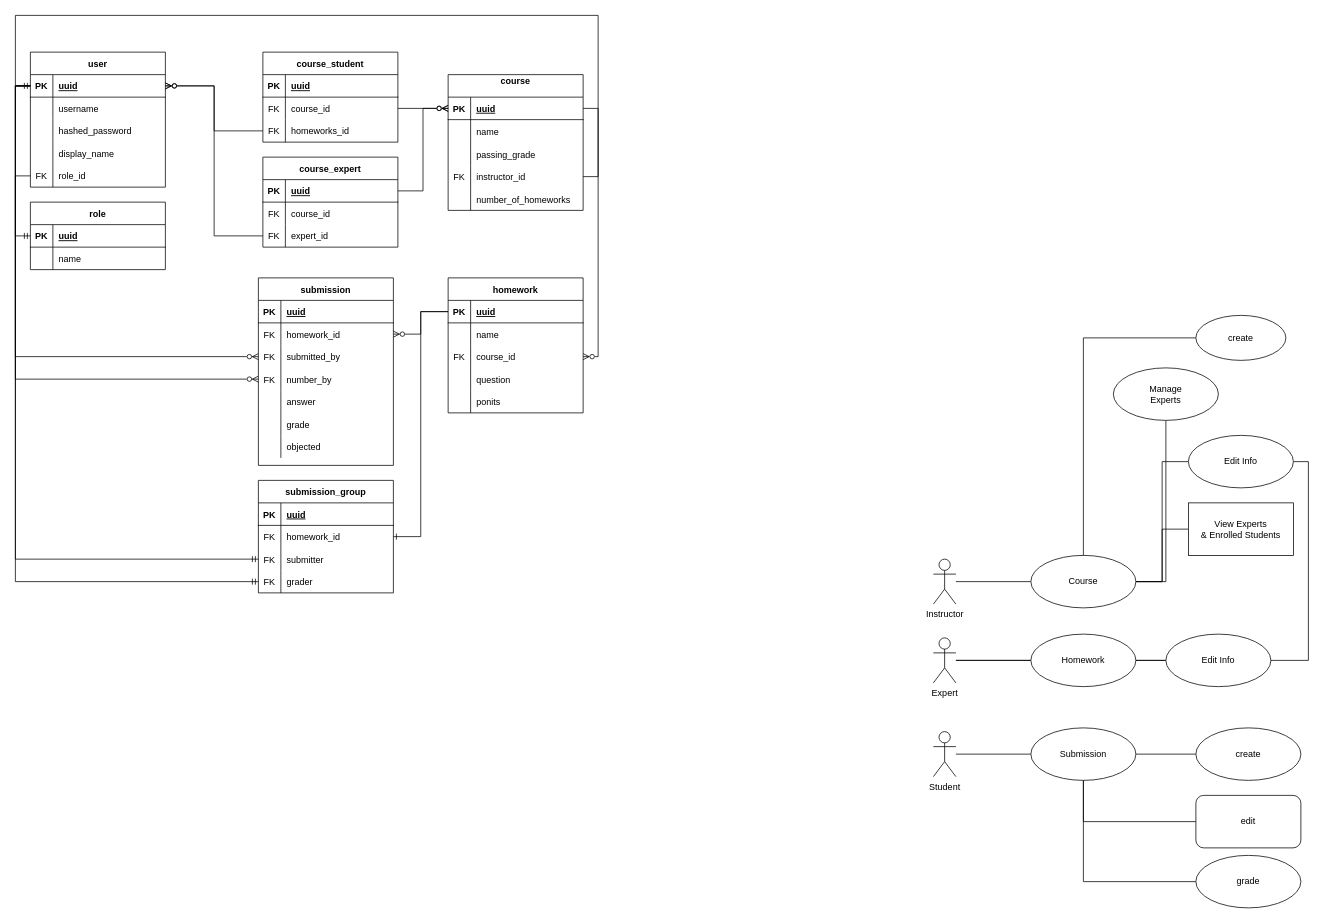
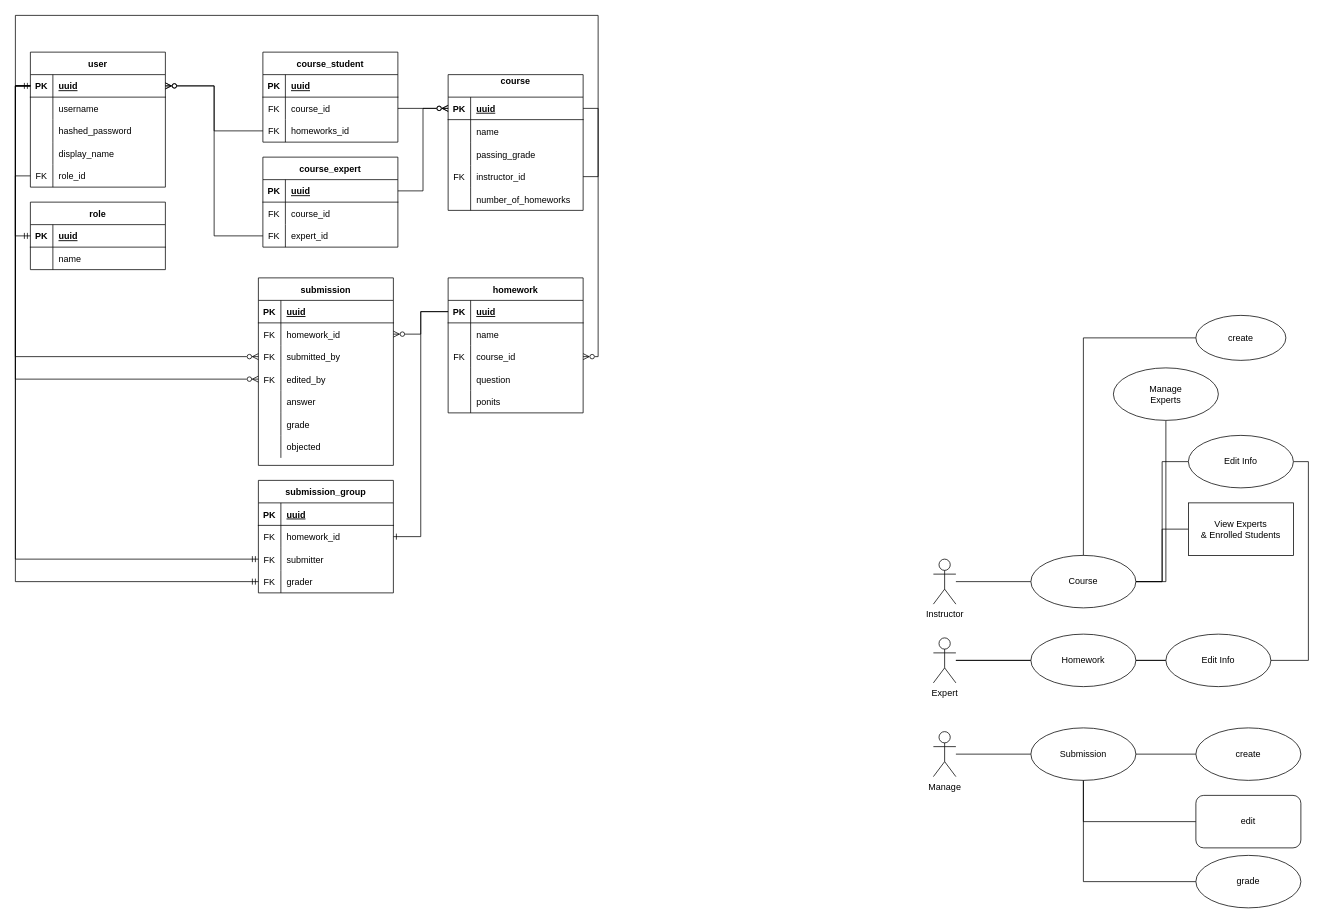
(309, 380) -> (308, 380)
(945, 787) -> (945, 787)
